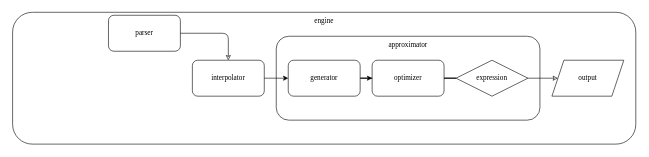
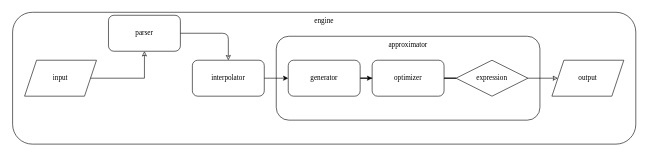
none -> (60, 78)
none -> (128, 78)
